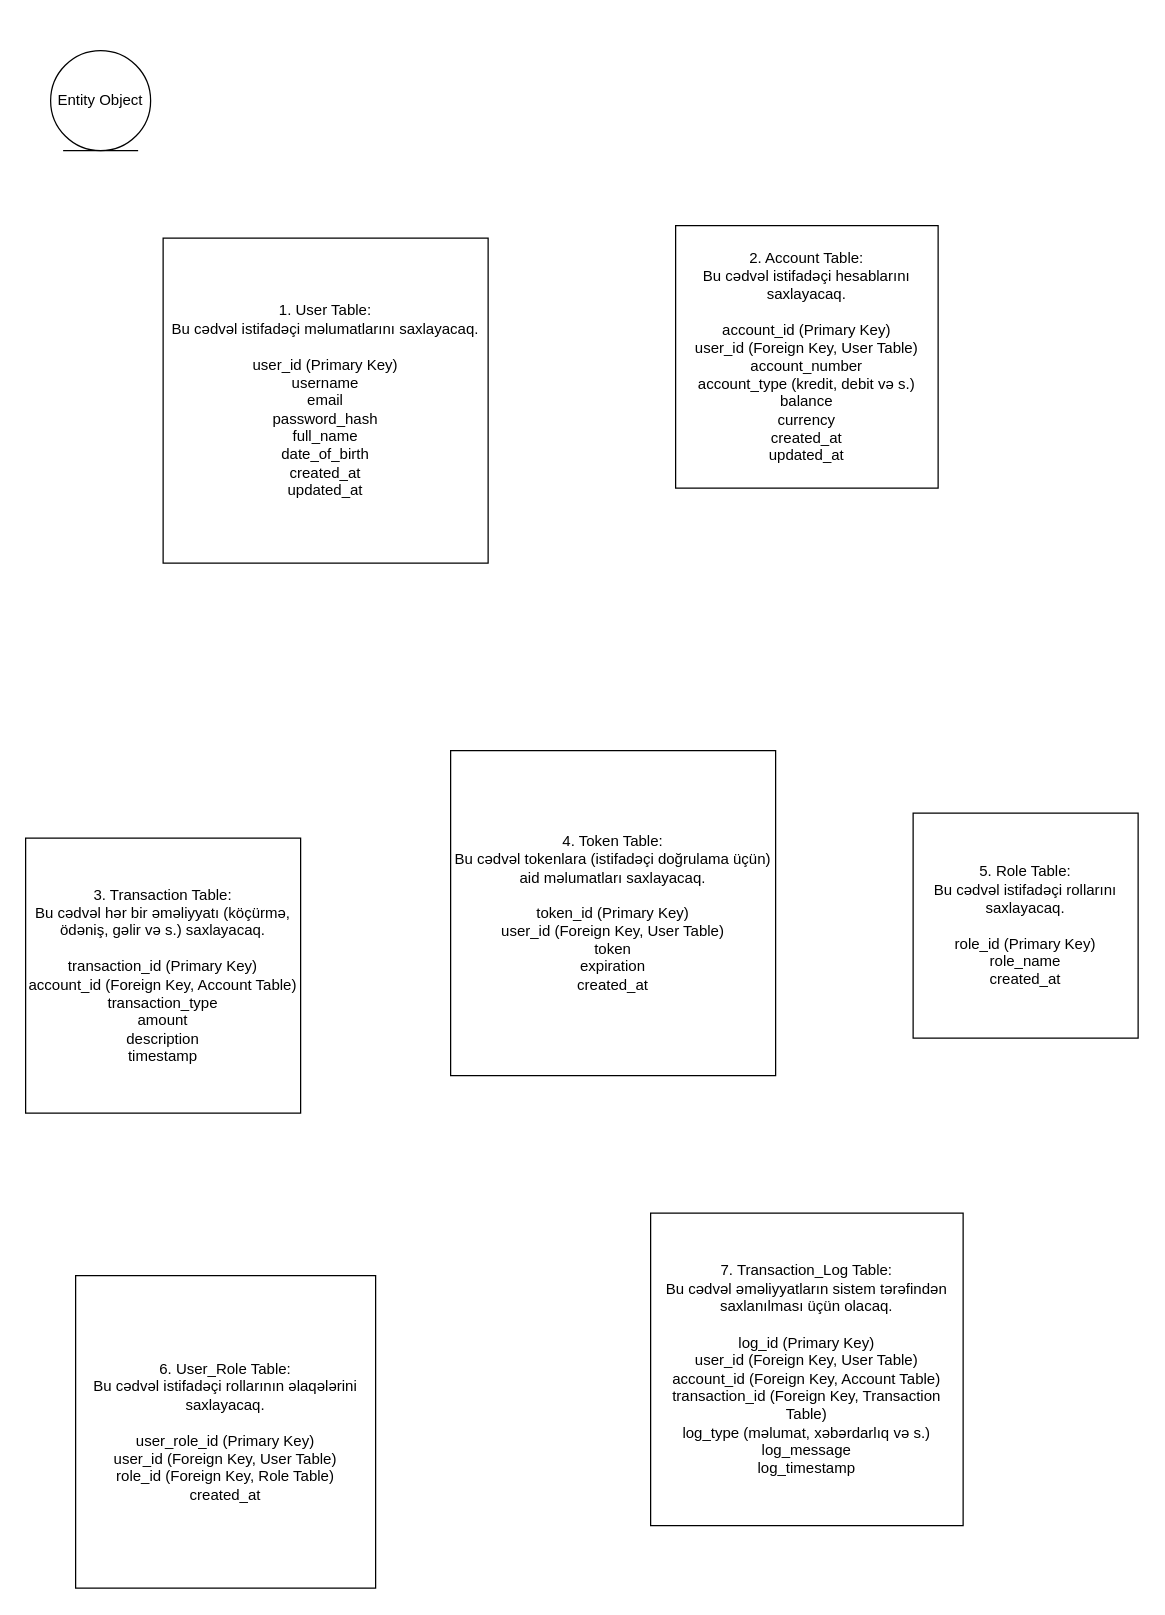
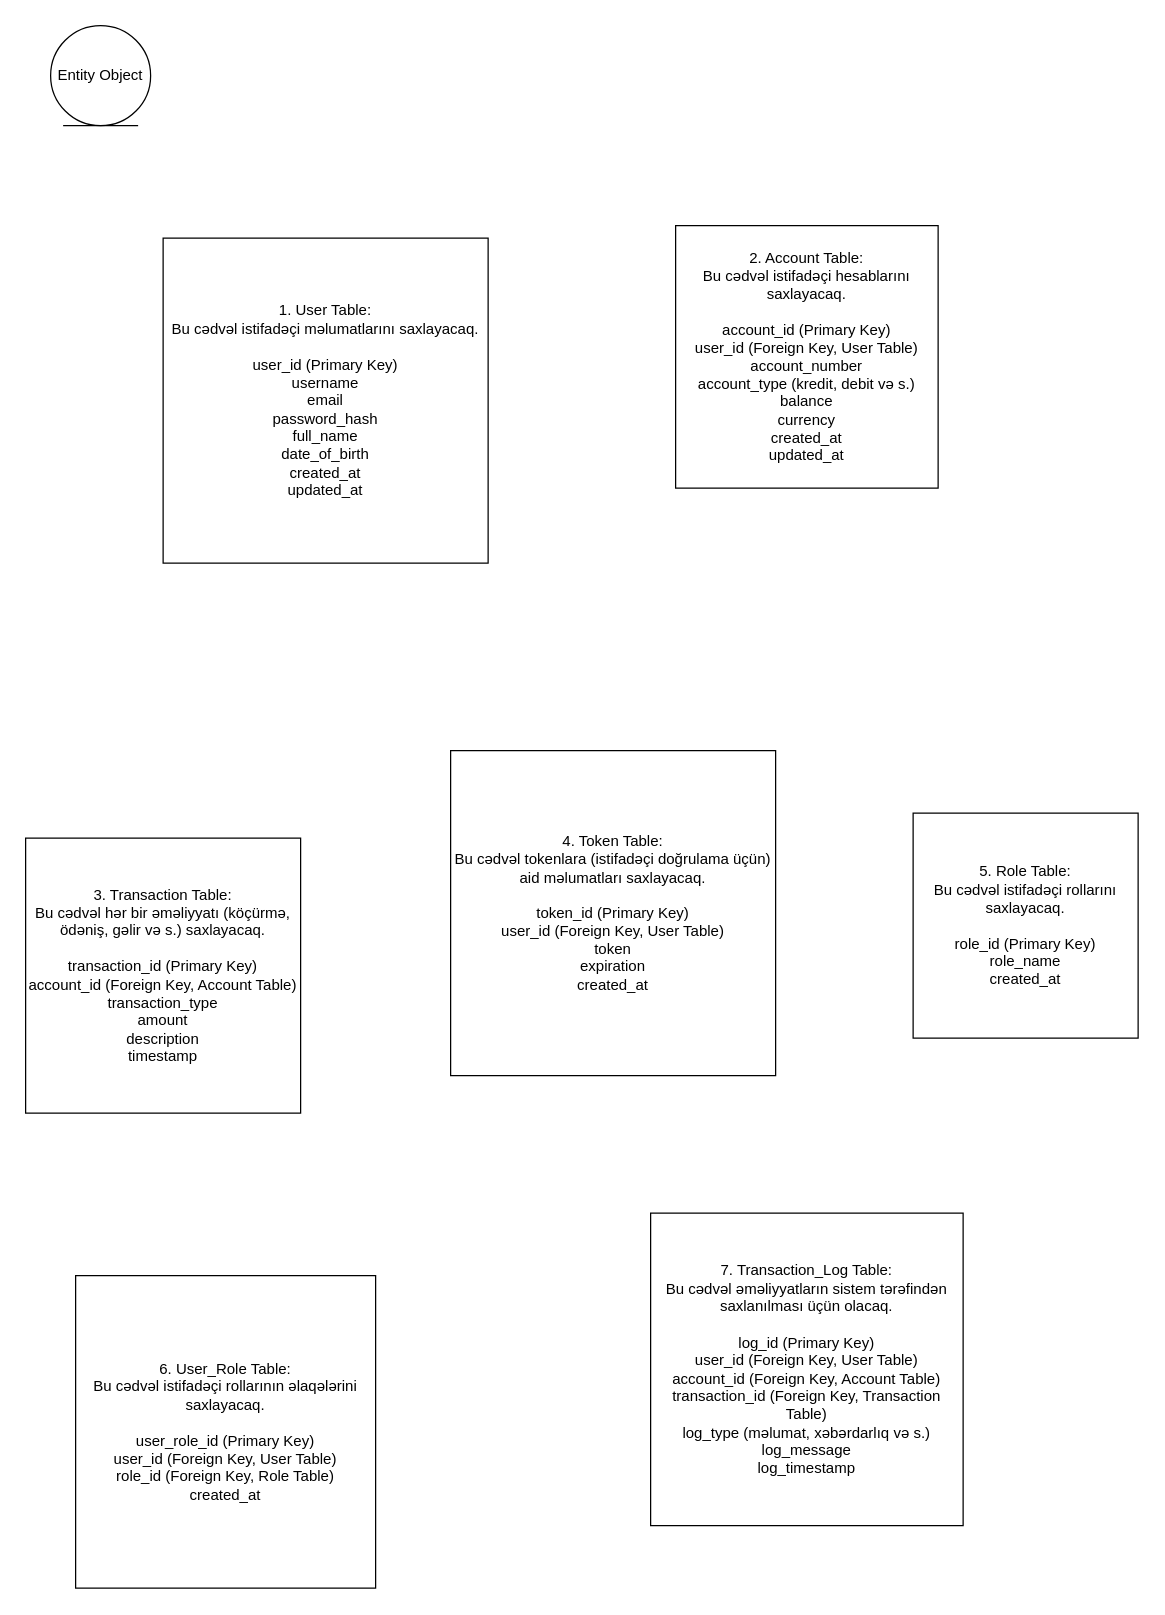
(101, 101) -> (101, 76)
